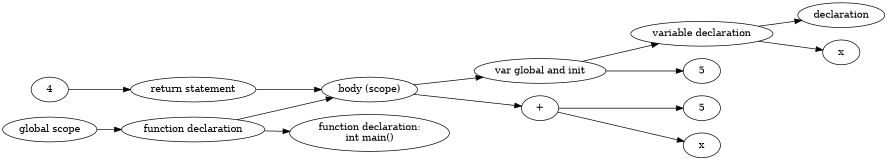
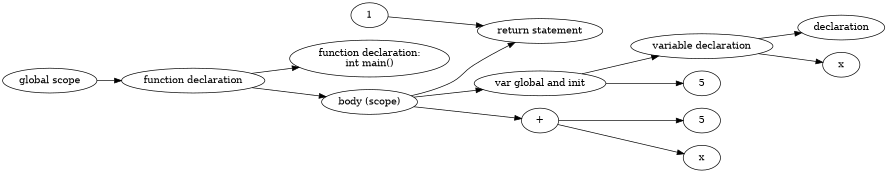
(50, 90) -> (370, 15)
(285, 90) -> (462, 75)
